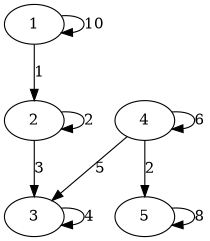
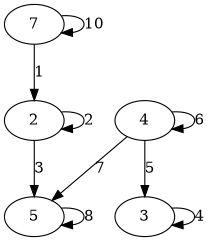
(34, 24) -> (34, 24)
(34, 163) -> (34, 163)
(150, 169) -> (101, 169)
